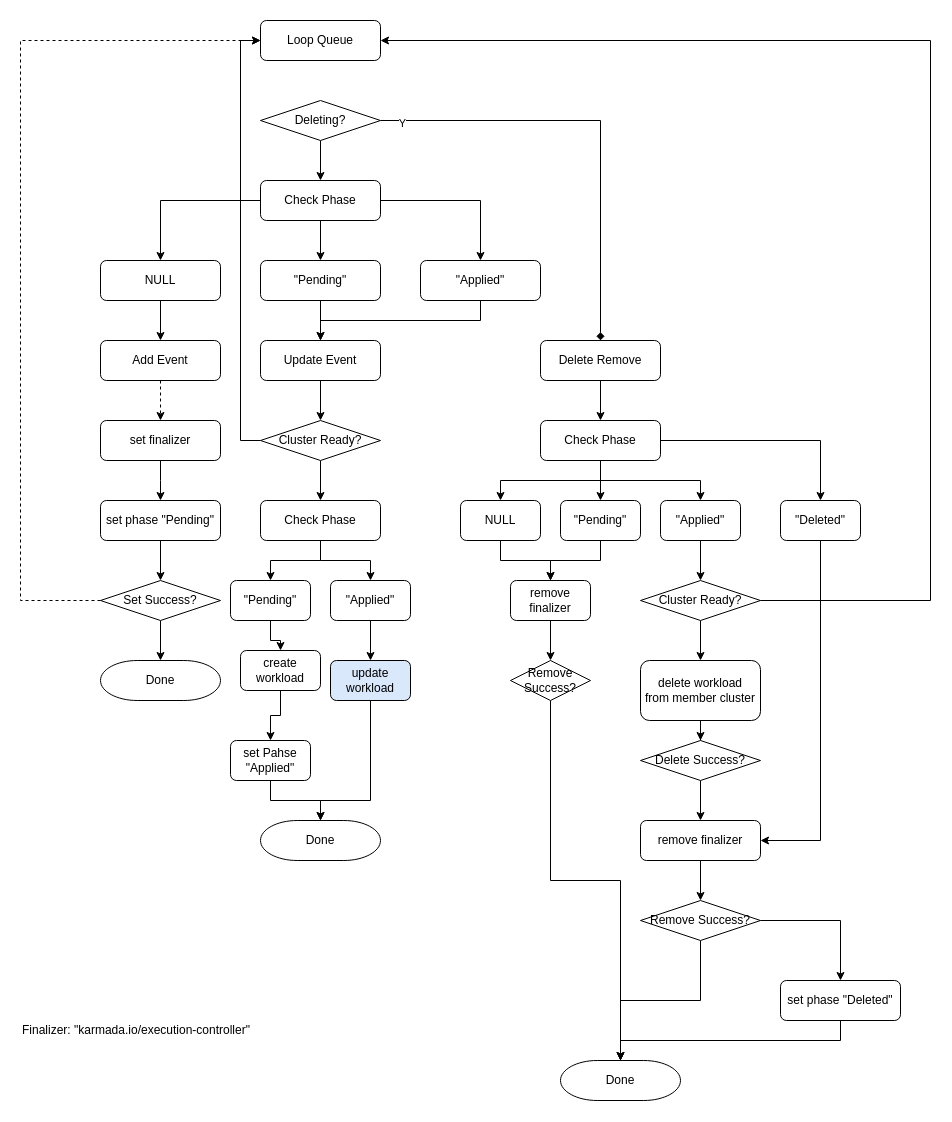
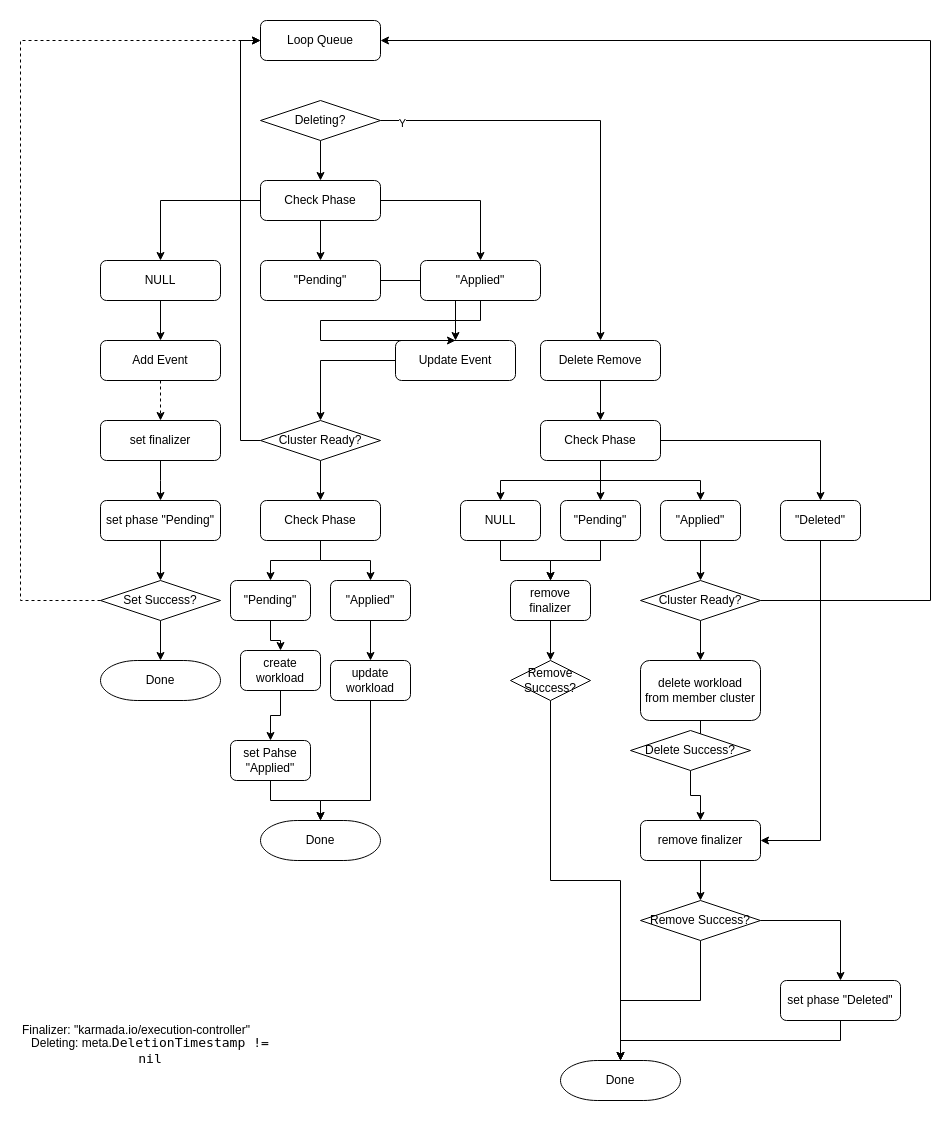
(601, 332) -> (601, 332)
(321, 361) -> (456, 361)
(371, 681) -> (371, 681)
(701, 761) -> (691, 751)
none -> (151, 1051)
